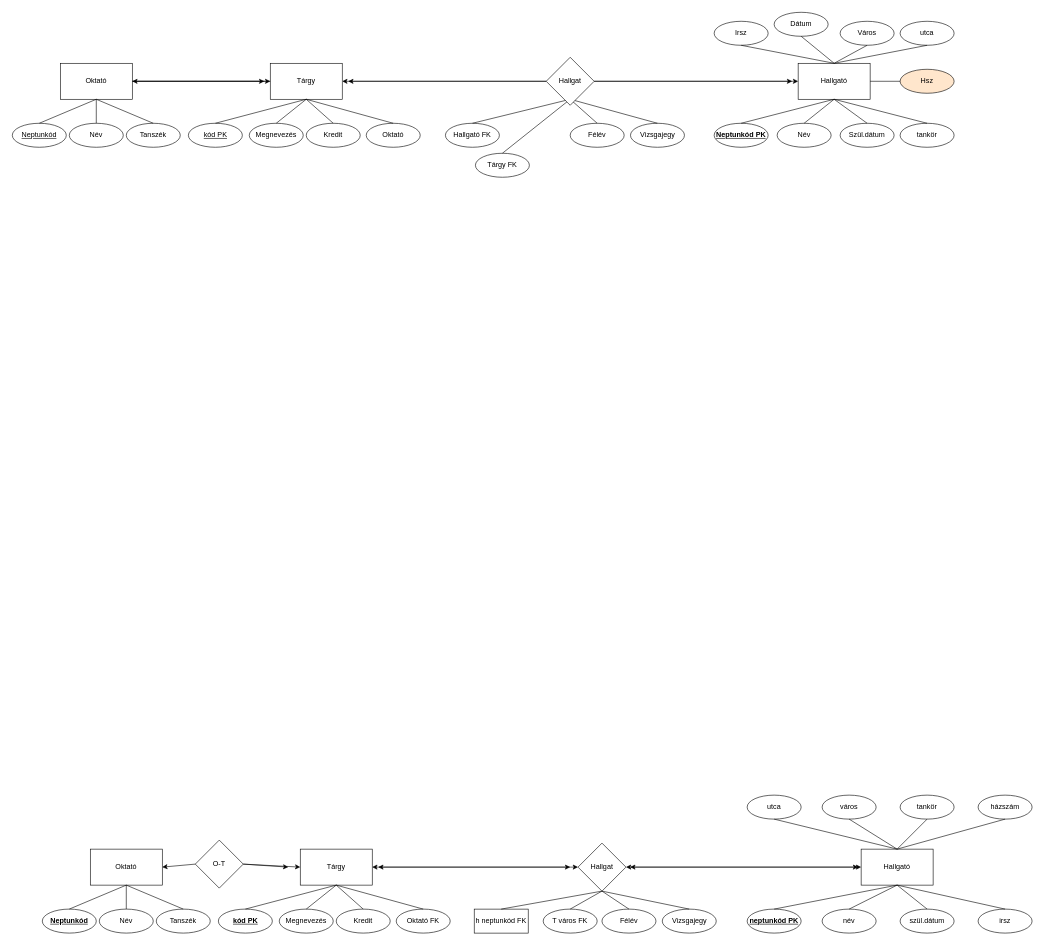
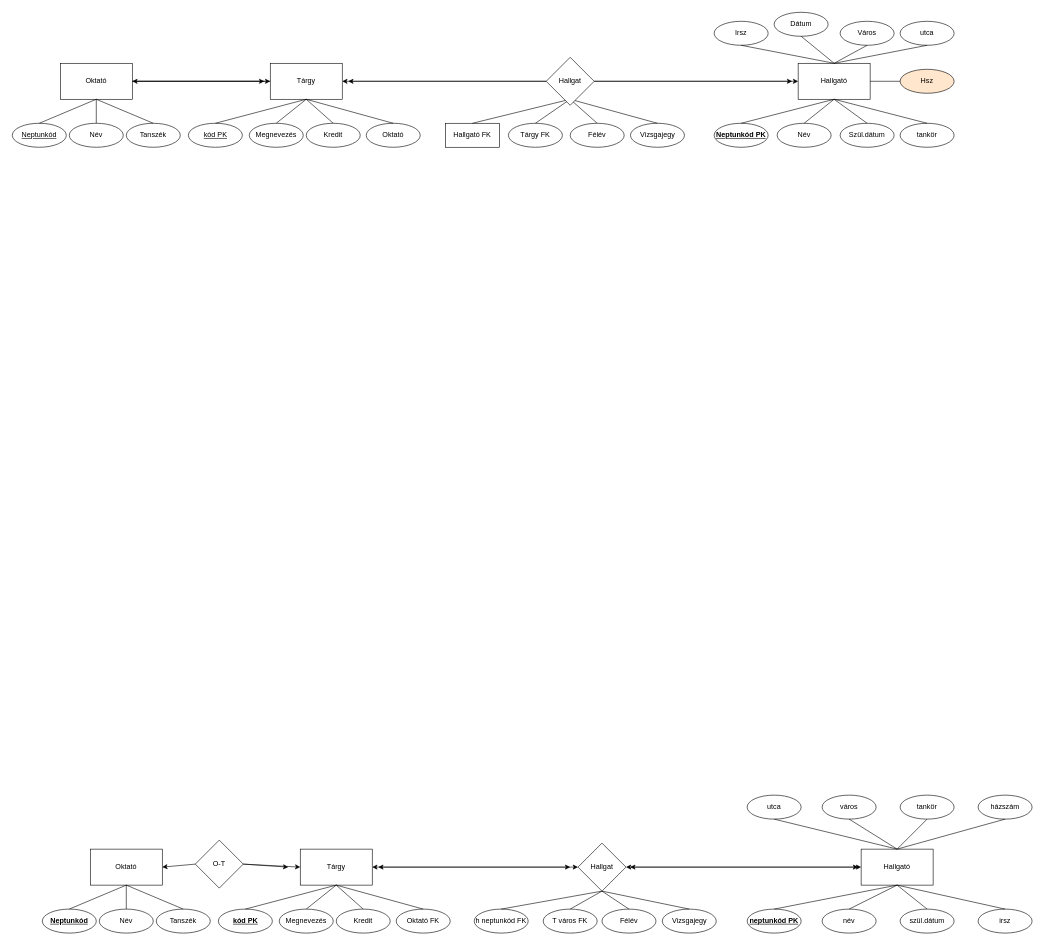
(473, 135) -> (473, 135)
(503, 165) -> (536, 135)
(501, 921) -> (501, 921)
